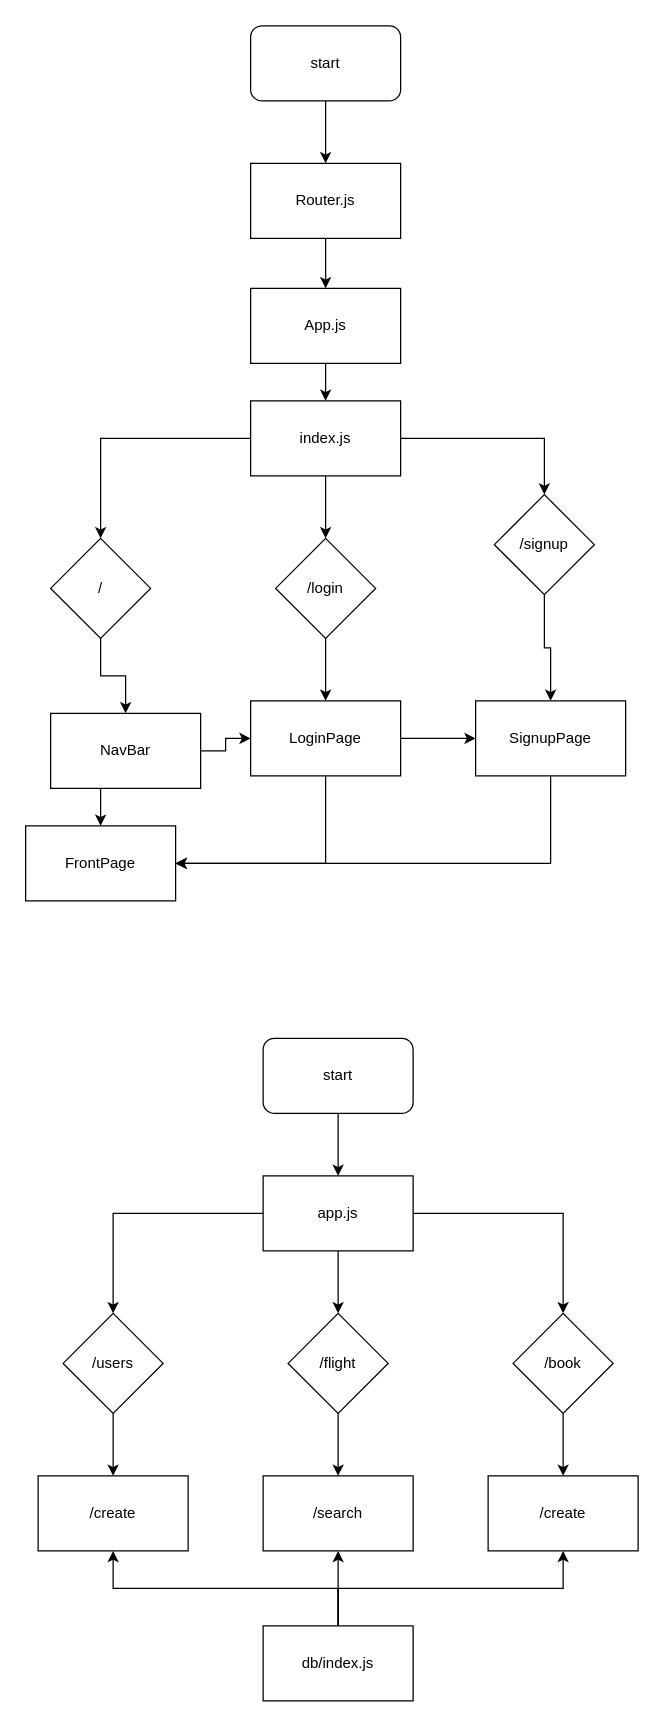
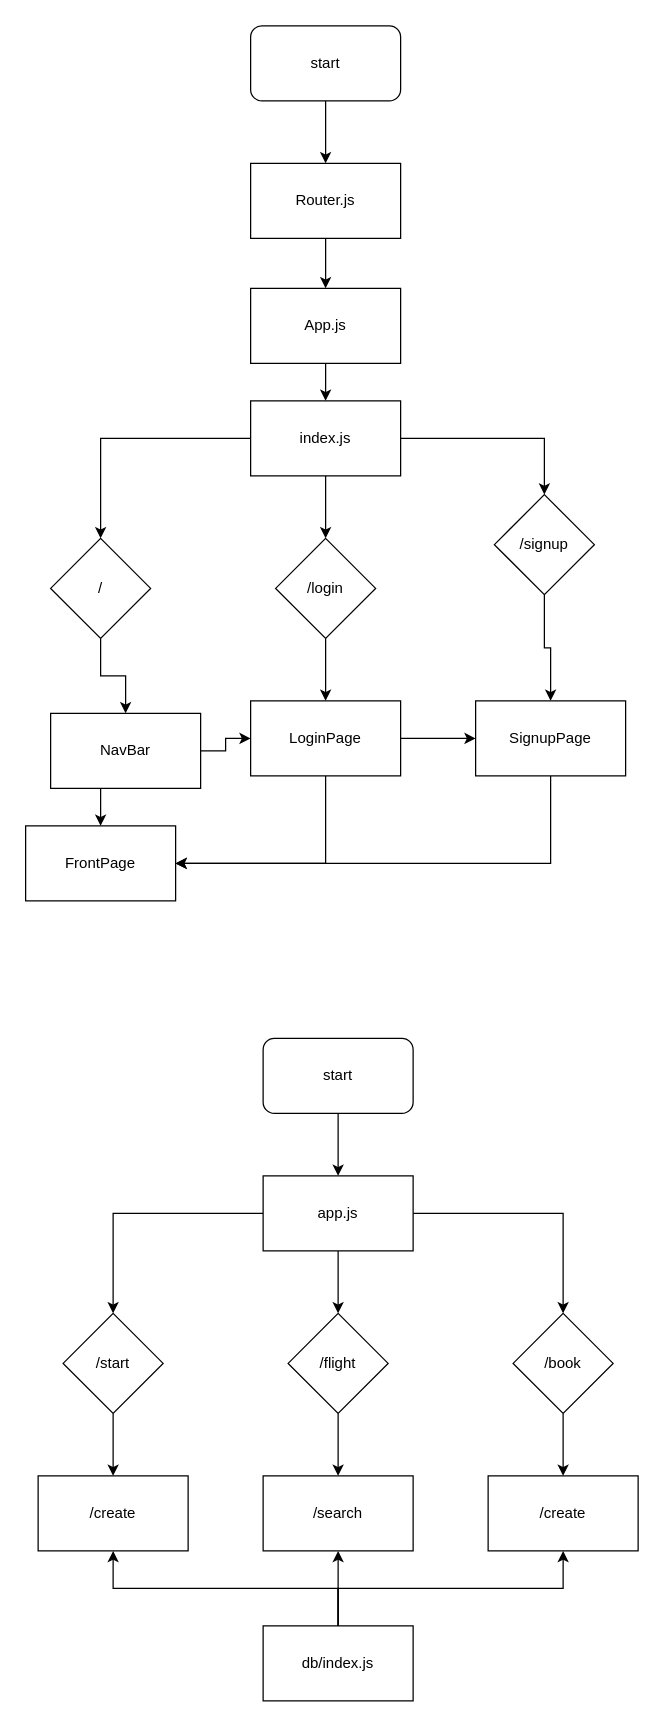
(113, 1363) -> (113, 1363)
